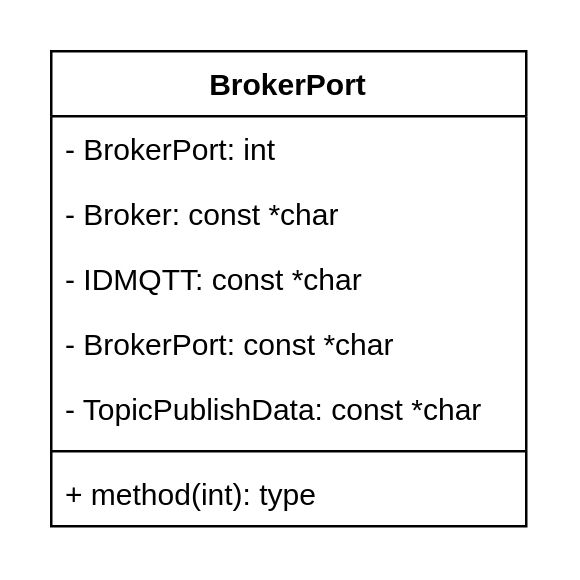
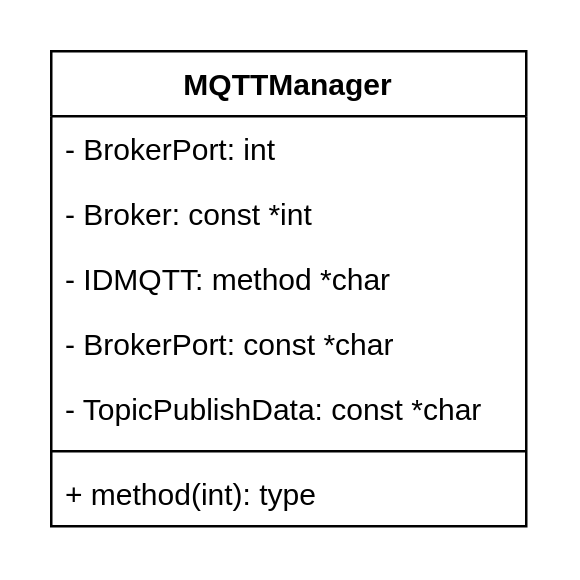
(288, 85) -> (288, 85)
(226, 215) -> (214, 215)
(226, 280) -> (234, 280)
